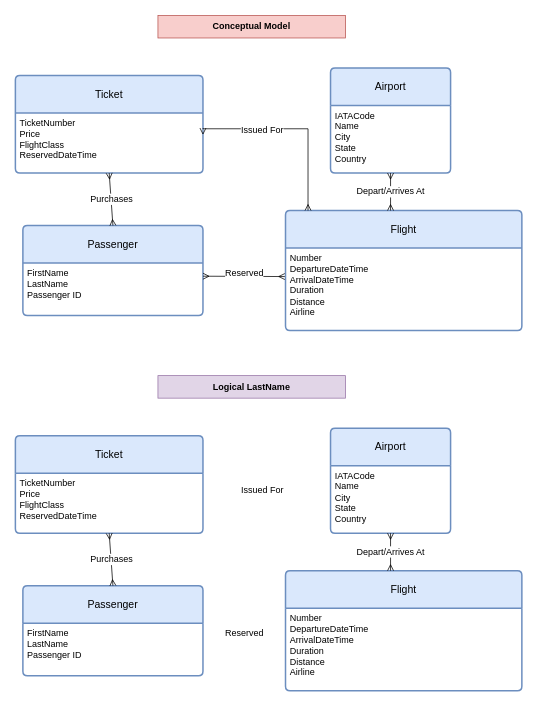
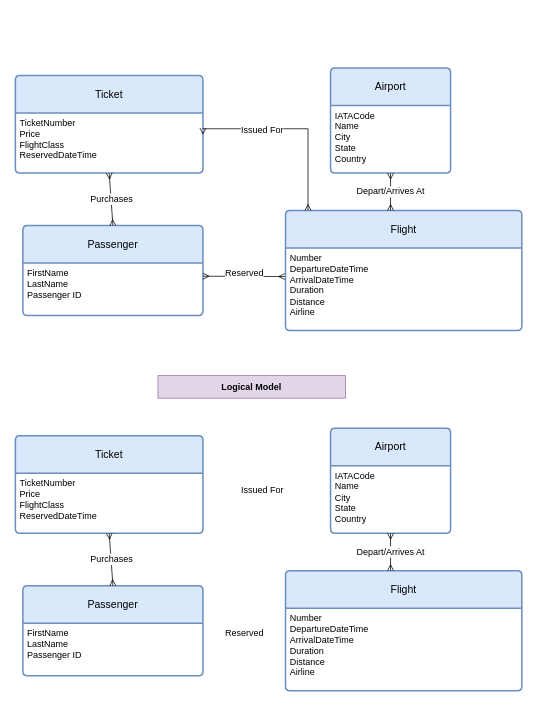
(252, 27) -> none
(252, 387) -> (252, 387)
